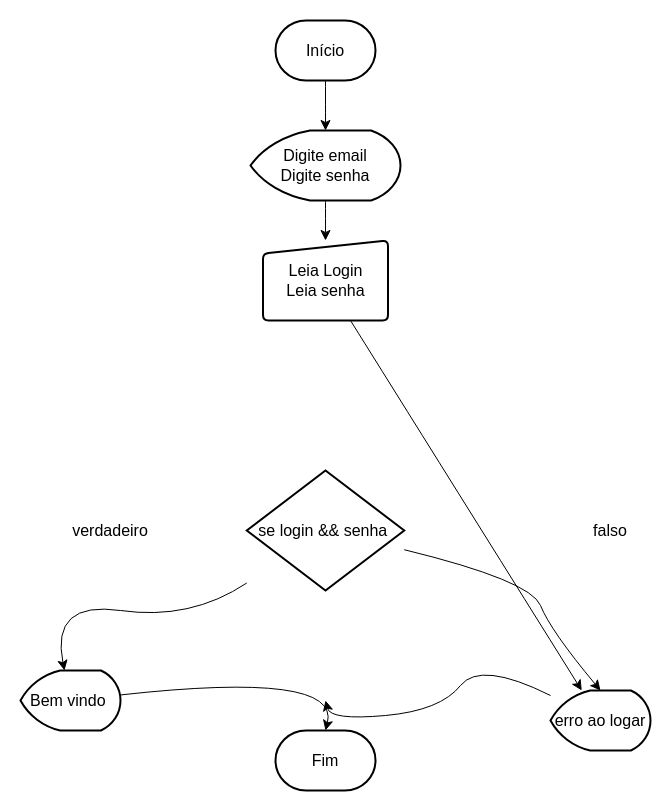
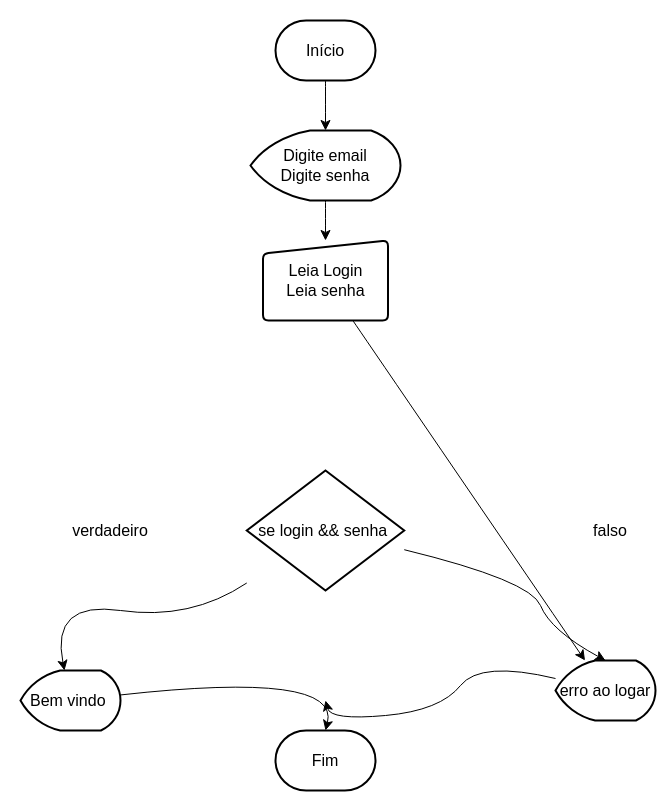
(601, 721) -> (606, 691)
